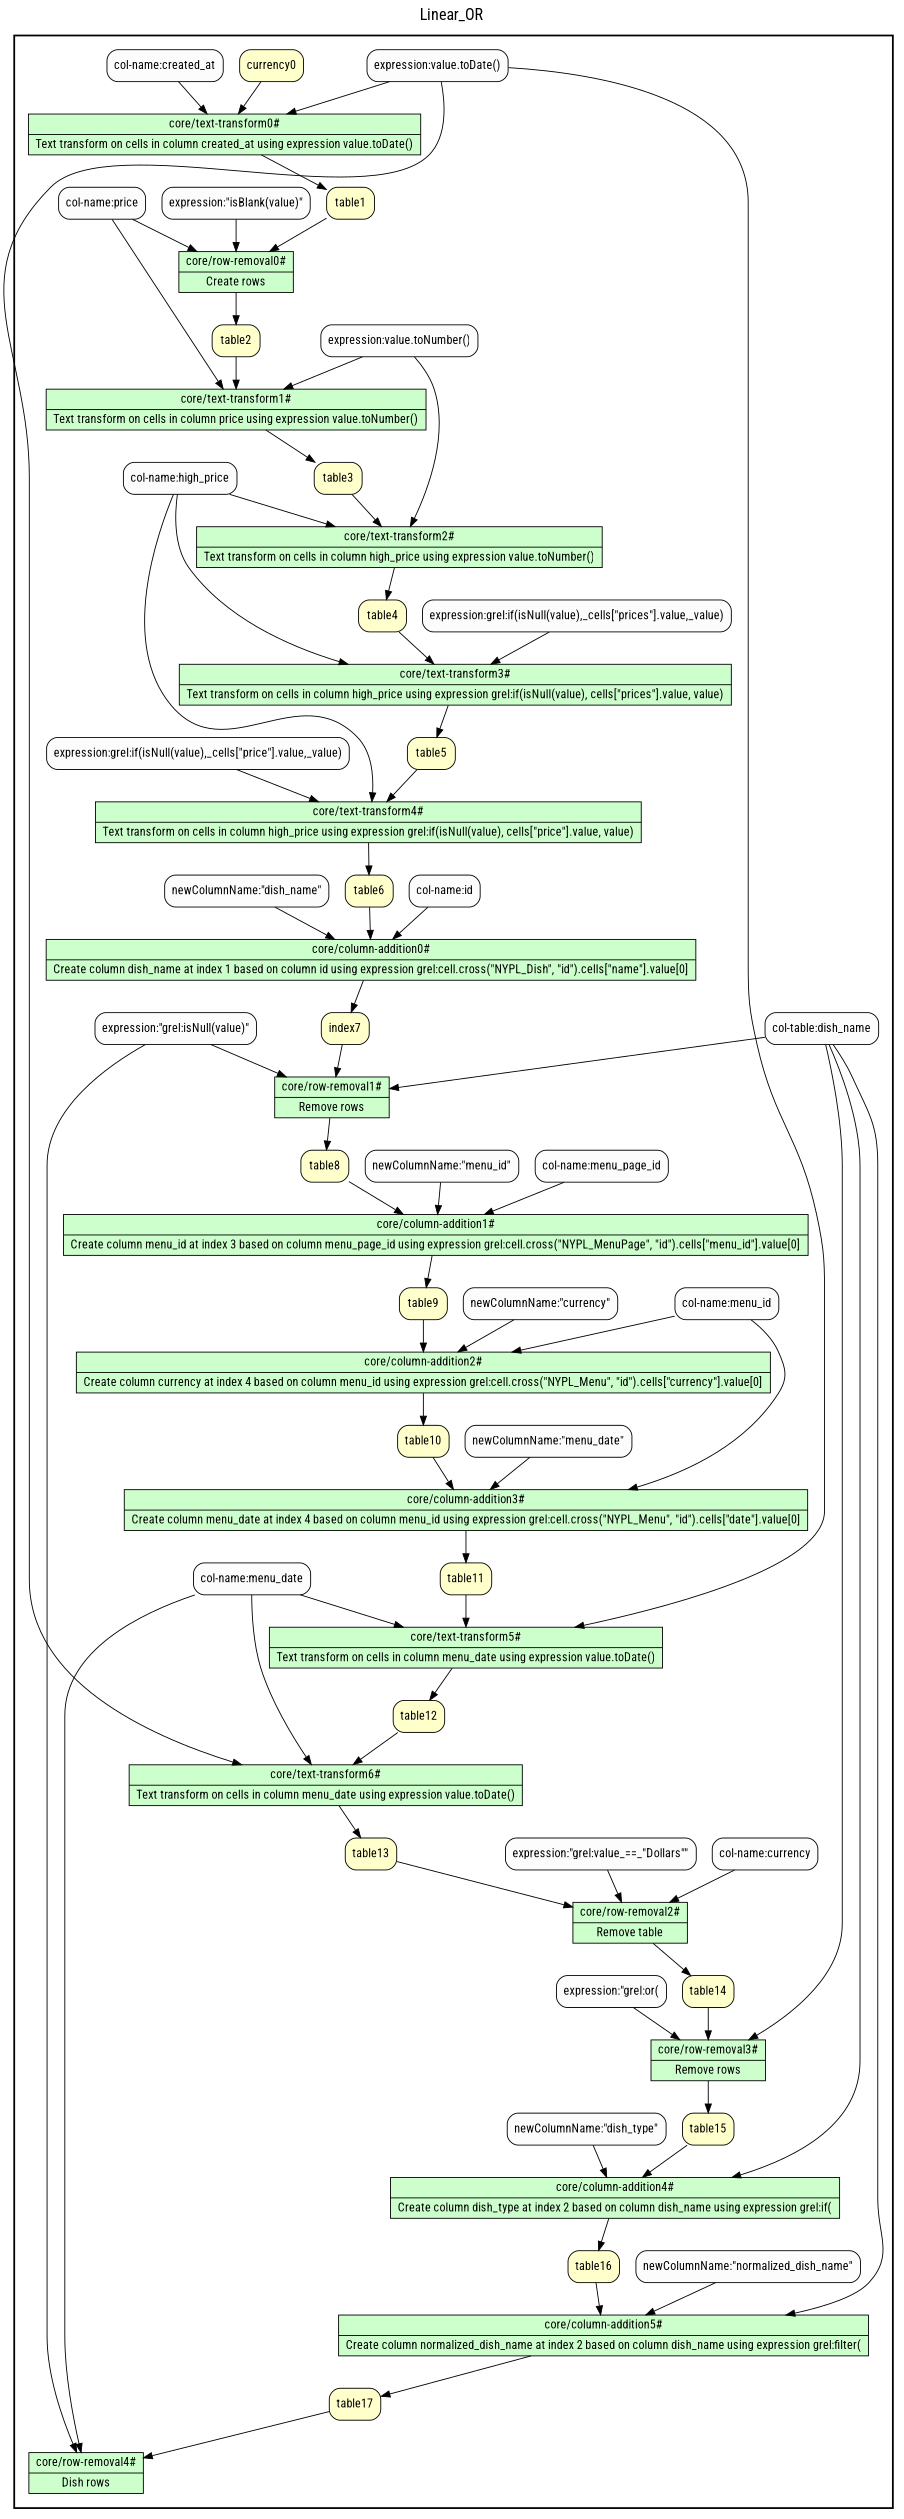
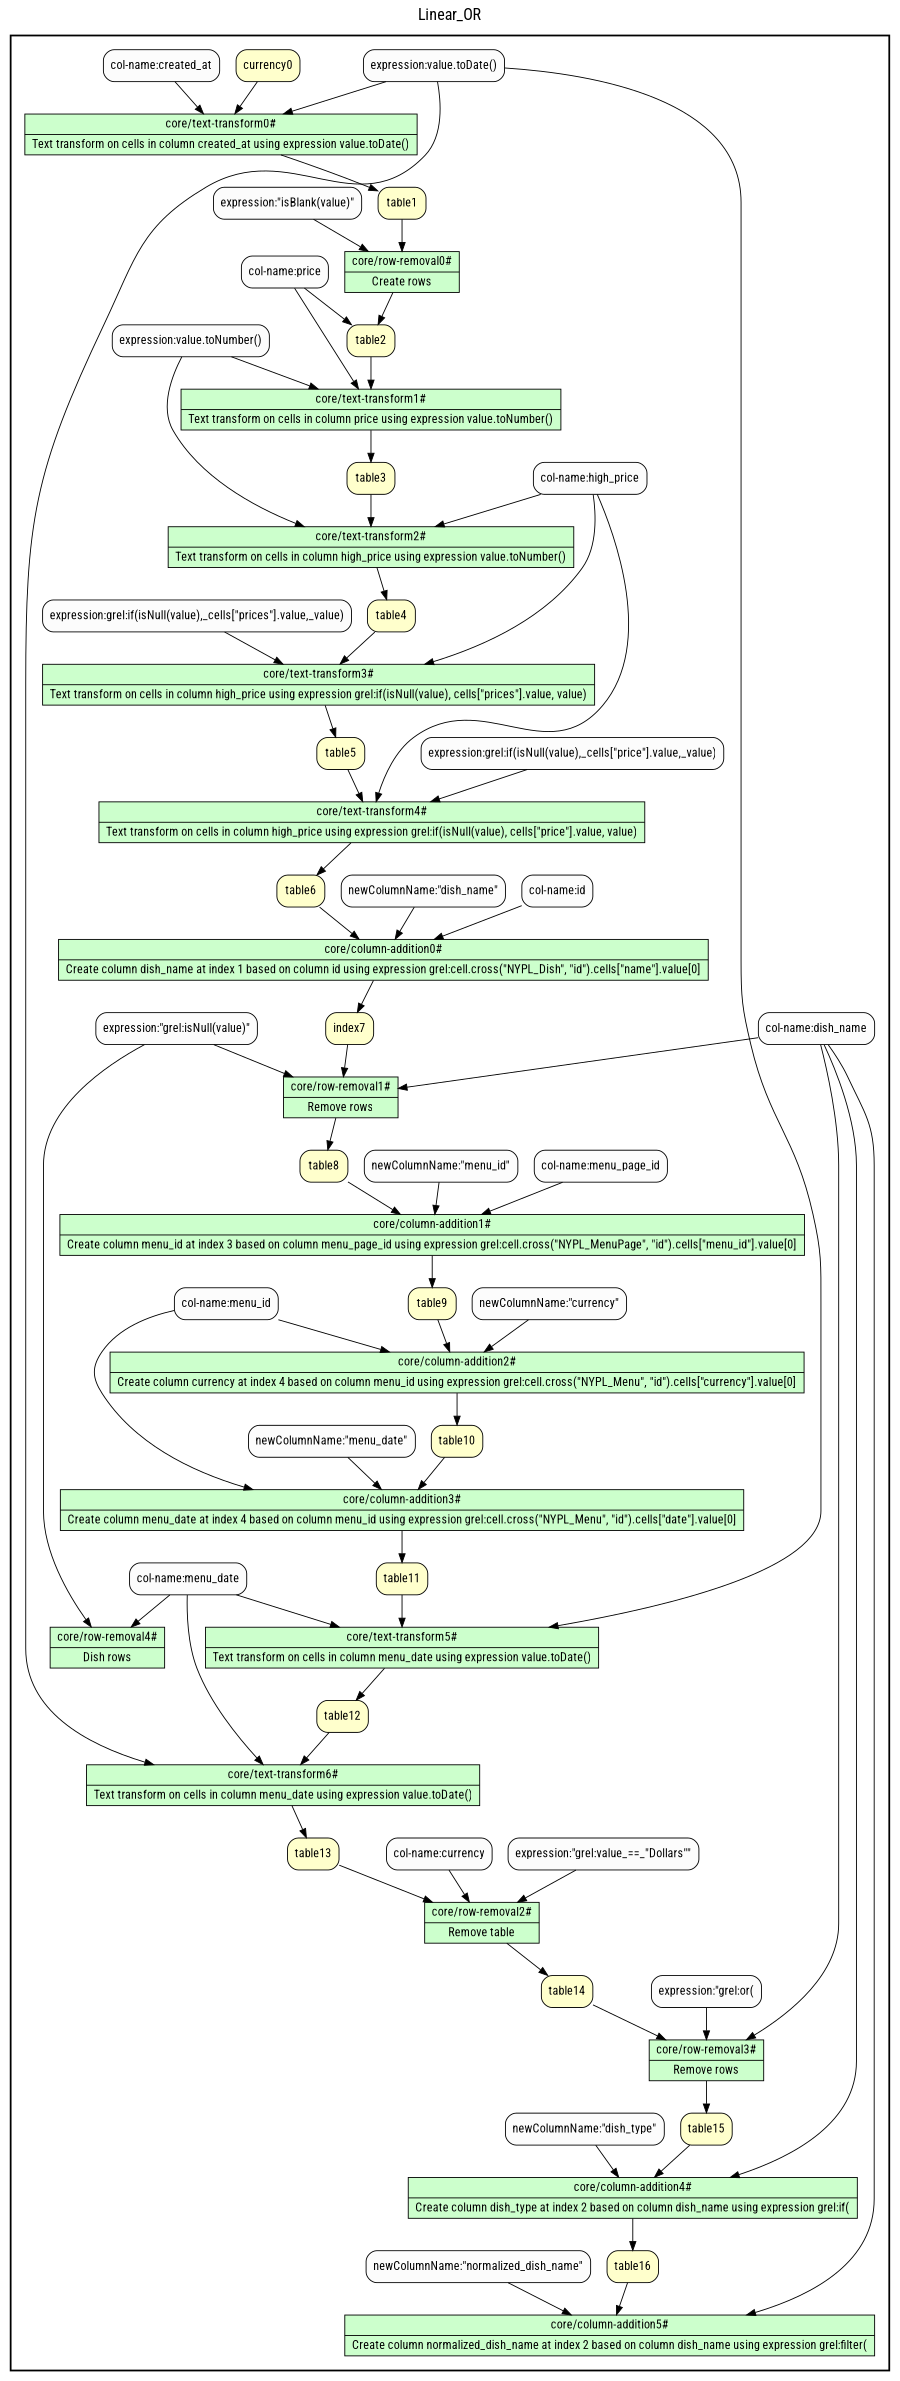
(161, 233) -> (324, 304)
(822, 1029) -> (816, 1029)
(355, 2404) -> none
